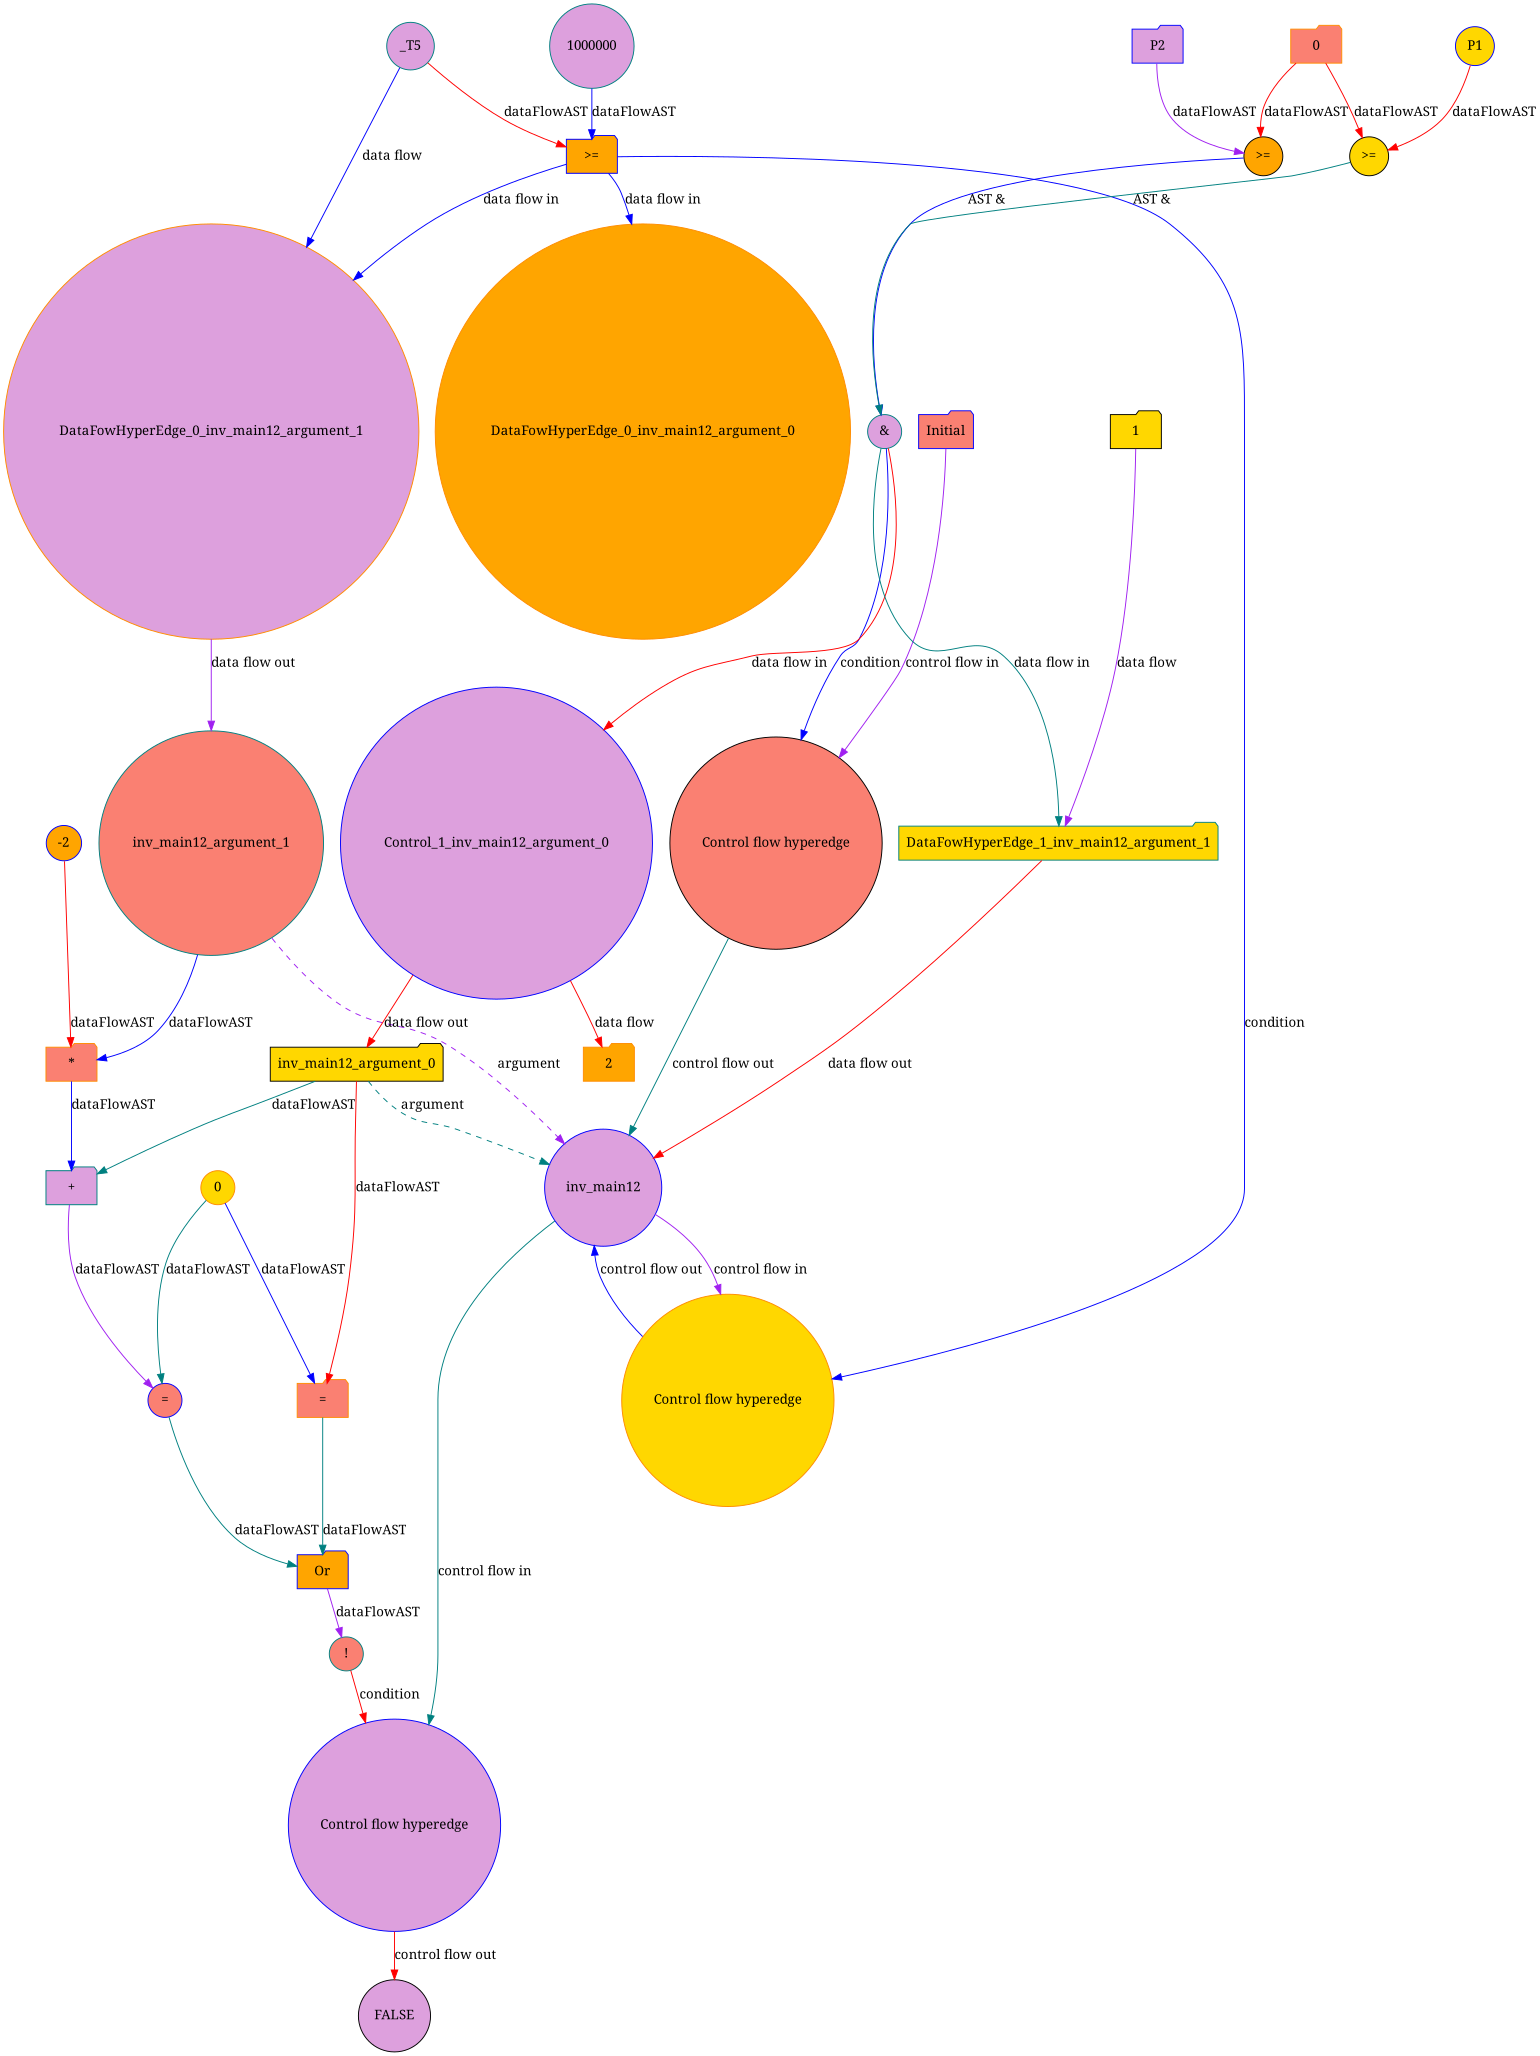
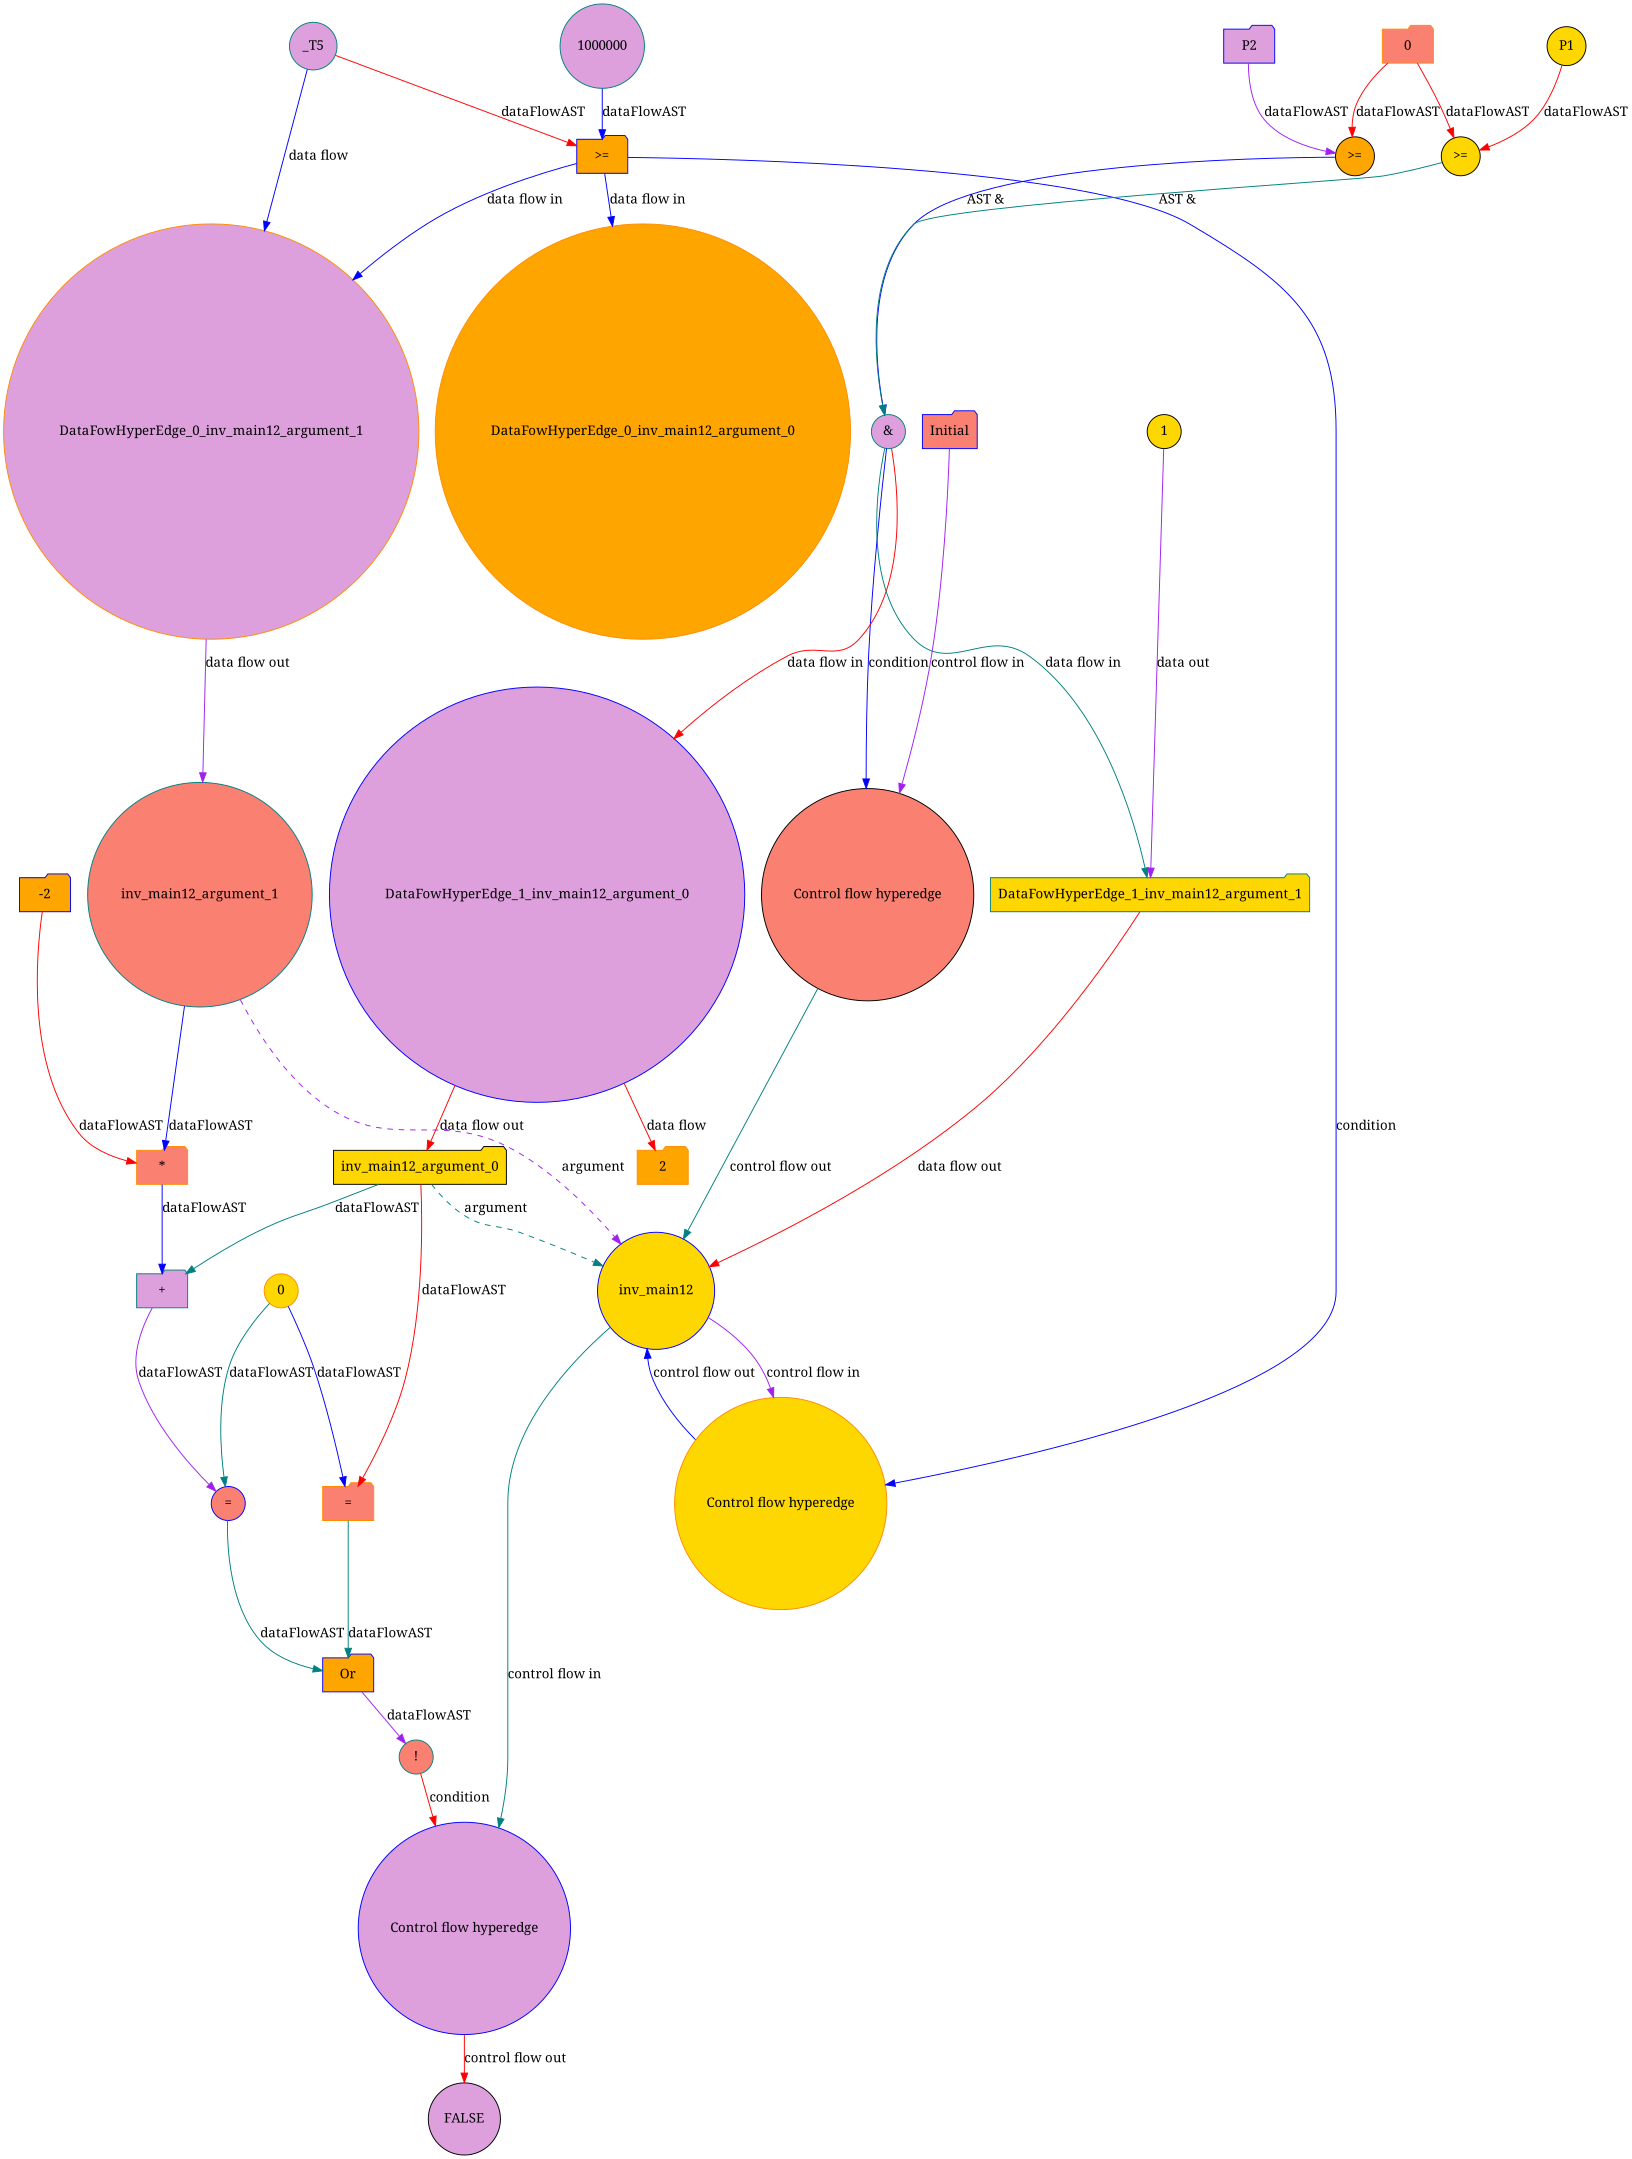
(1475, 46) -> (1567, 46)
(1136, 432) -> (1164, 432)
(1147, 663) -> (1184, 663)
(64, 843) -> (45, 895)
(496, 843) -> (537, 895)
(603, 1188) -> (656, 1291)
